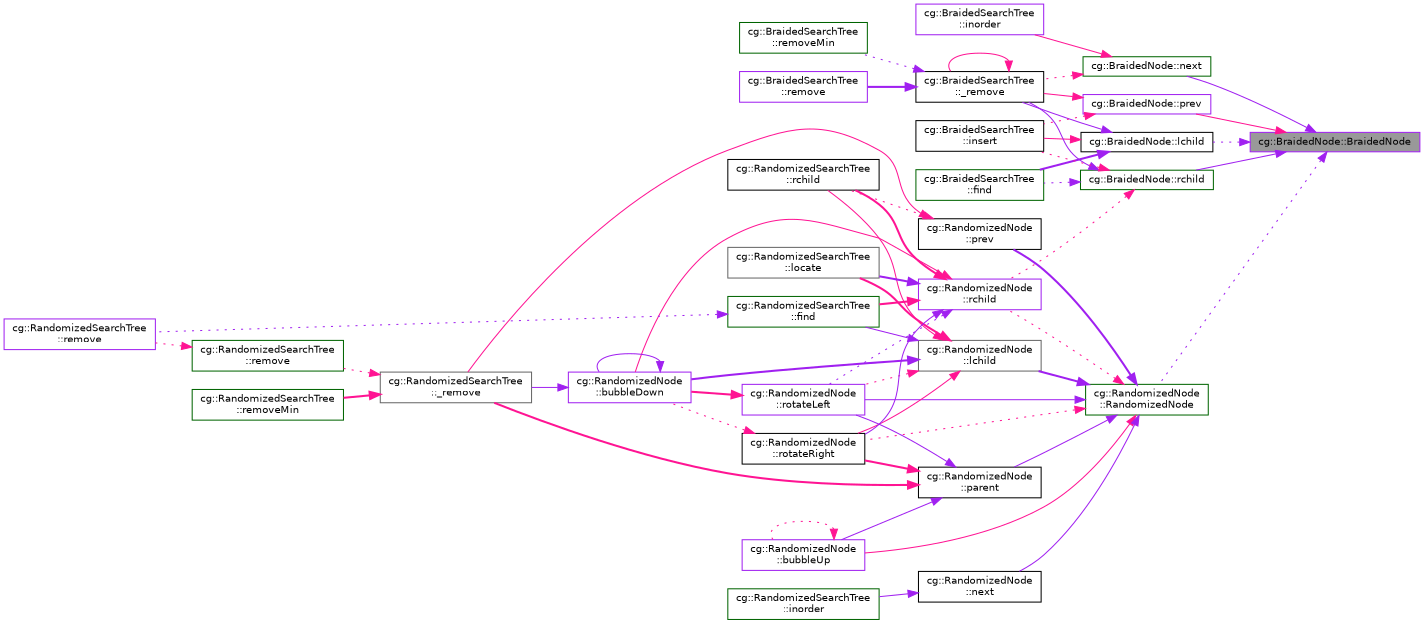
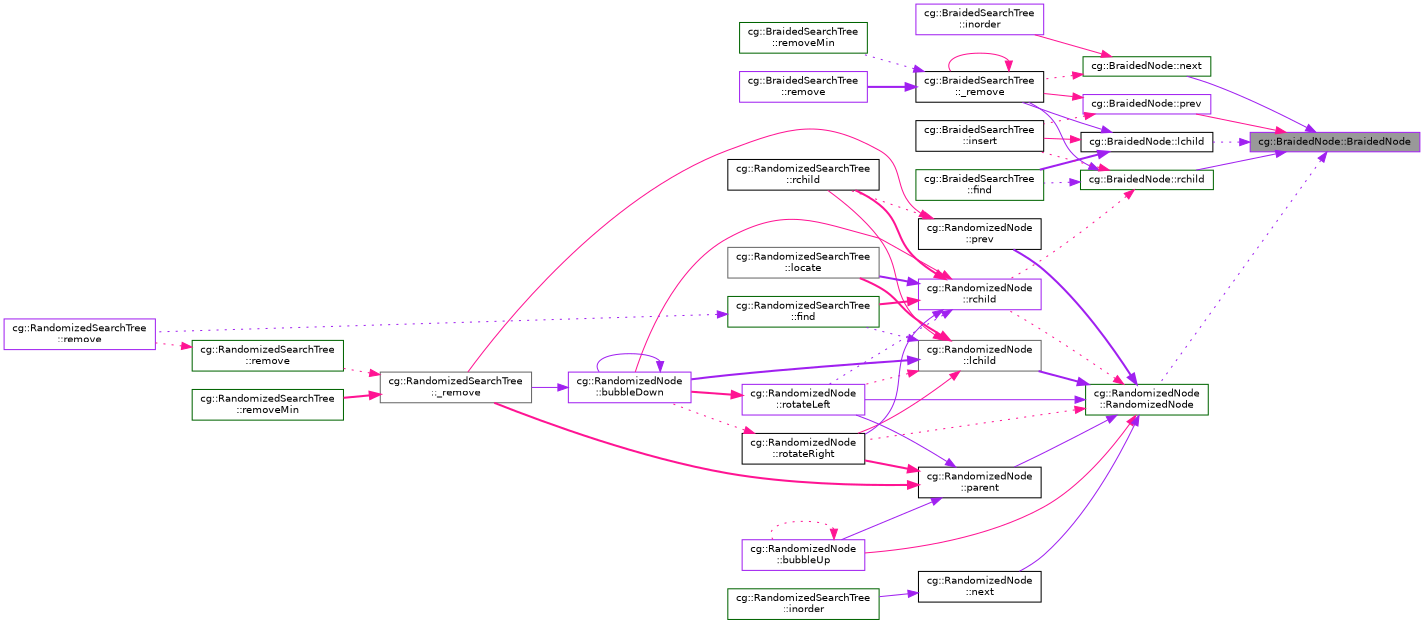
(887, 333) -> (887, 333)
